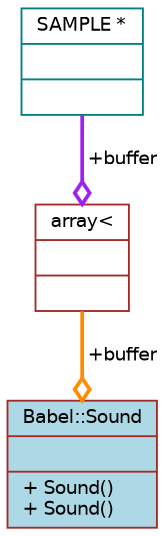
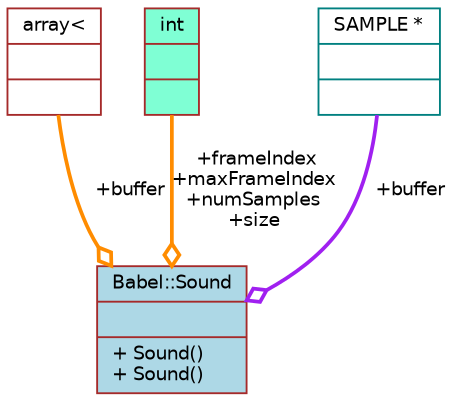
none -> (172, 62)
(82, 148) -> (347, 219)
